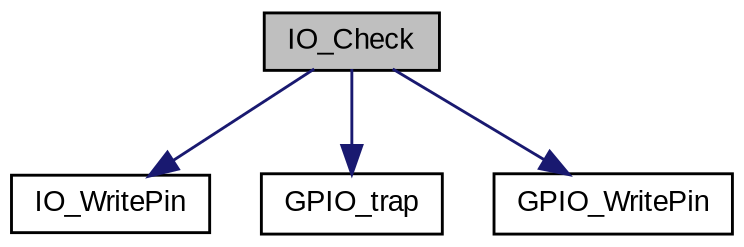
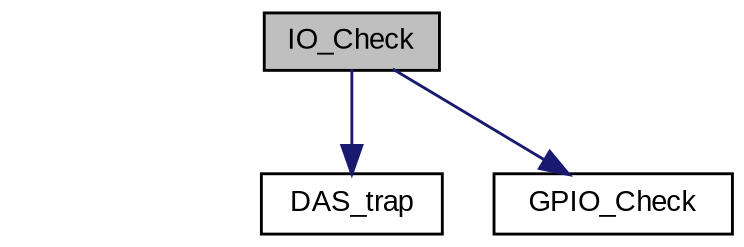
(111, 204) -> none
(352, 204) -> (352, 204)
(613, 204) -> (613, 204)
